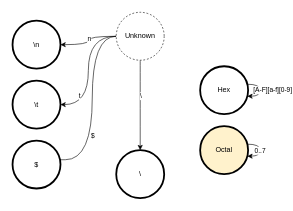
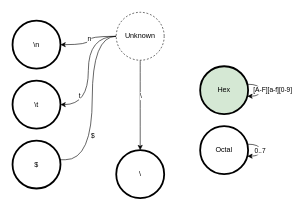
(224, 90) -> (224, 90)
(224, 150) -> (224, 150)
